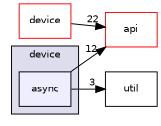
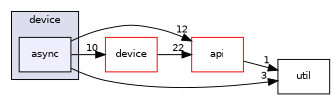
none -> (85, 55)
none -> (256, 64)
